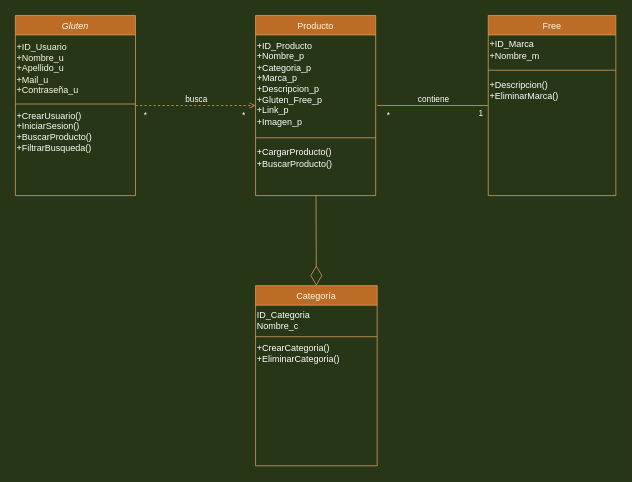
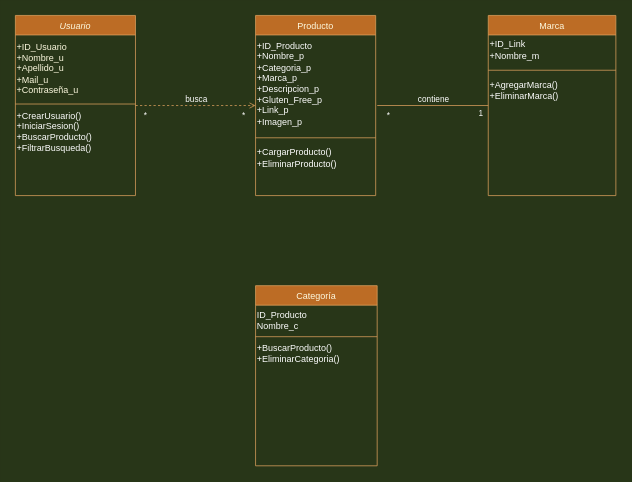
(75, 26) -> (75, 26)
(551, 26) -> (551, 26)
(512, 50) -> (512, 50)
(526, 90) -> (527, 90)
(300, 158) -> (301, 158)
(316, 234) -> none
(286, 320) -> (285, 320)
(303, 353) -> (303, 353)
